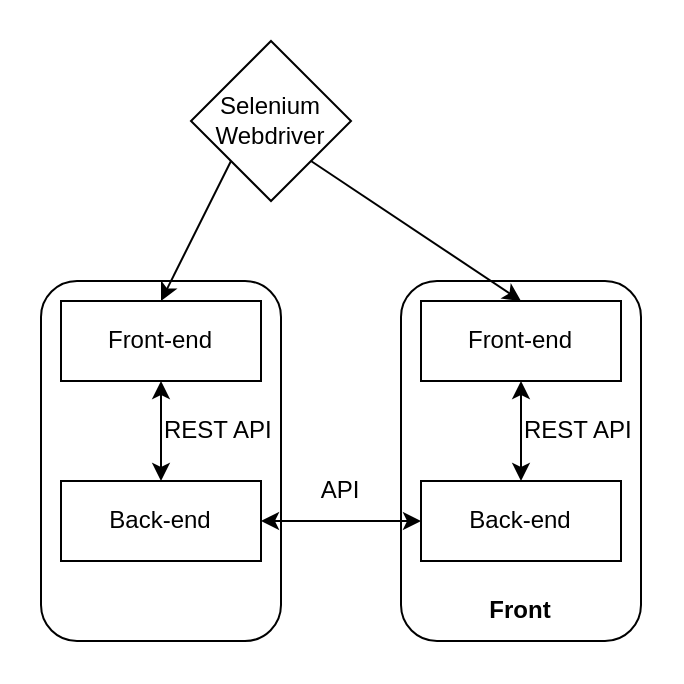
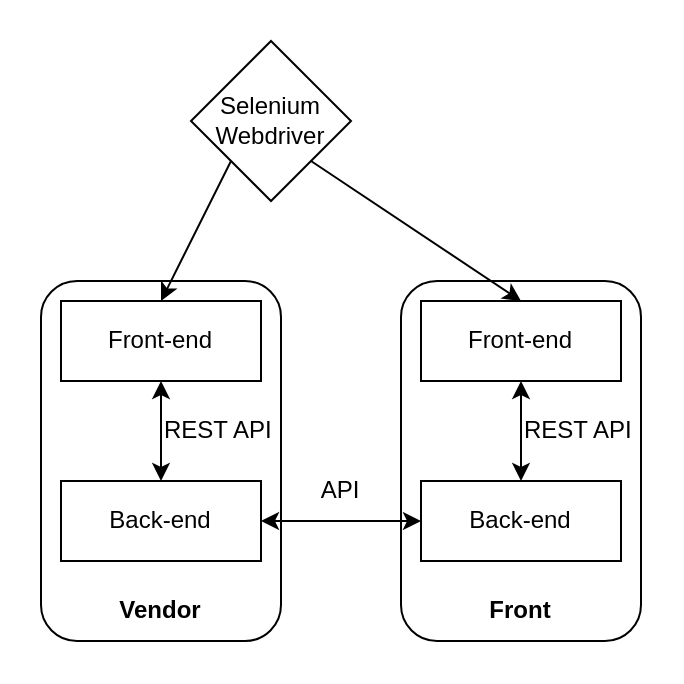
none -> (161, 611)
